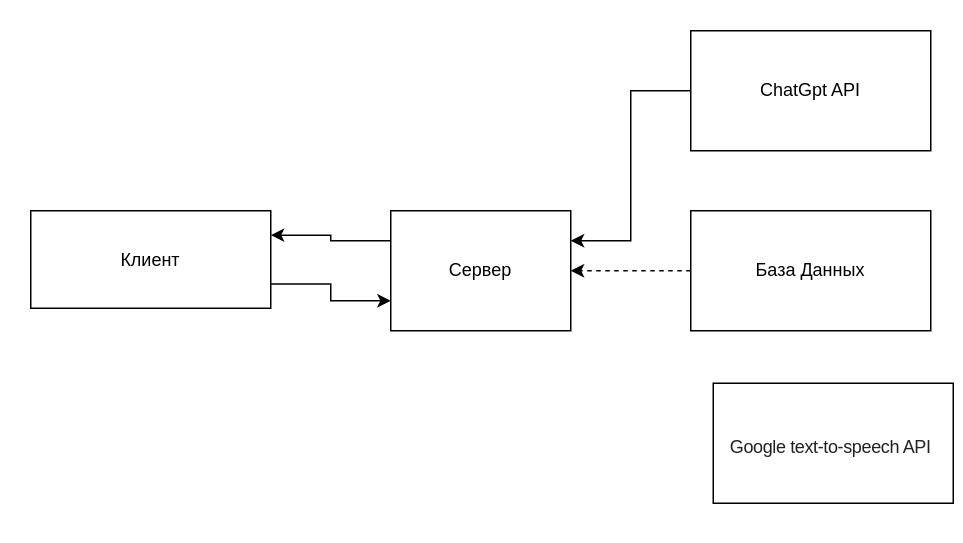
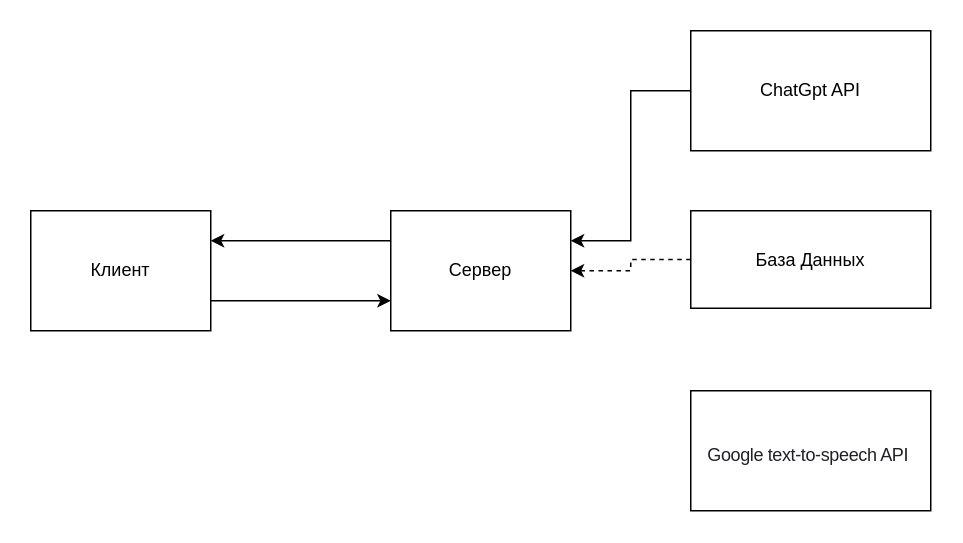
(151, 260) -> (121, 271)
(811, 271) -> (811, 260)
(833, 443) -> (811, 451)
